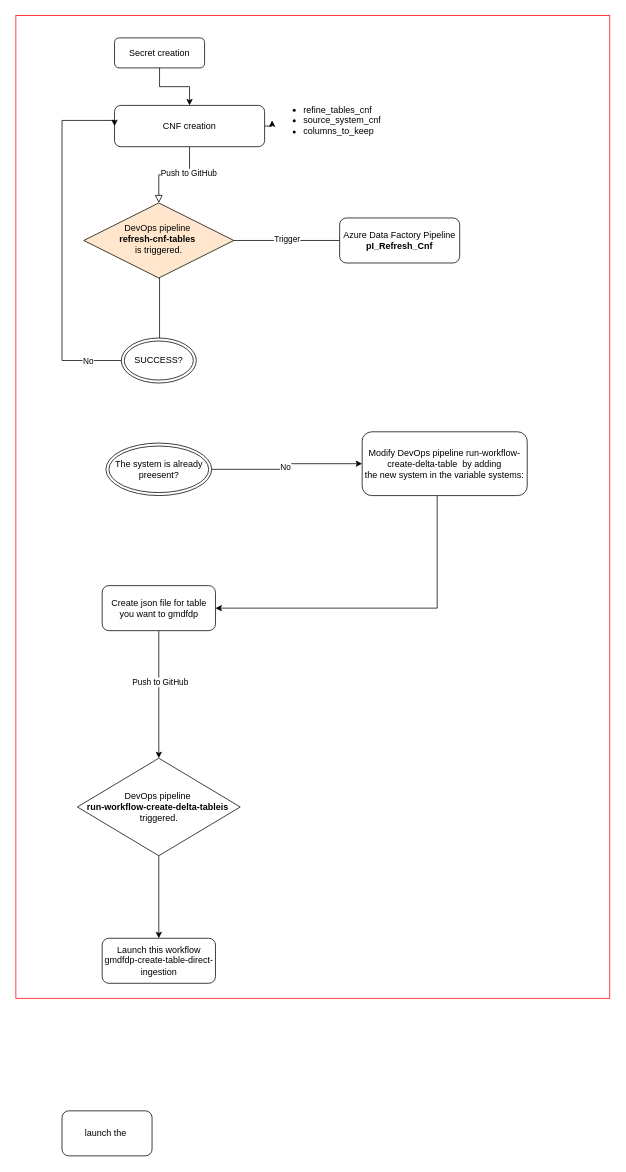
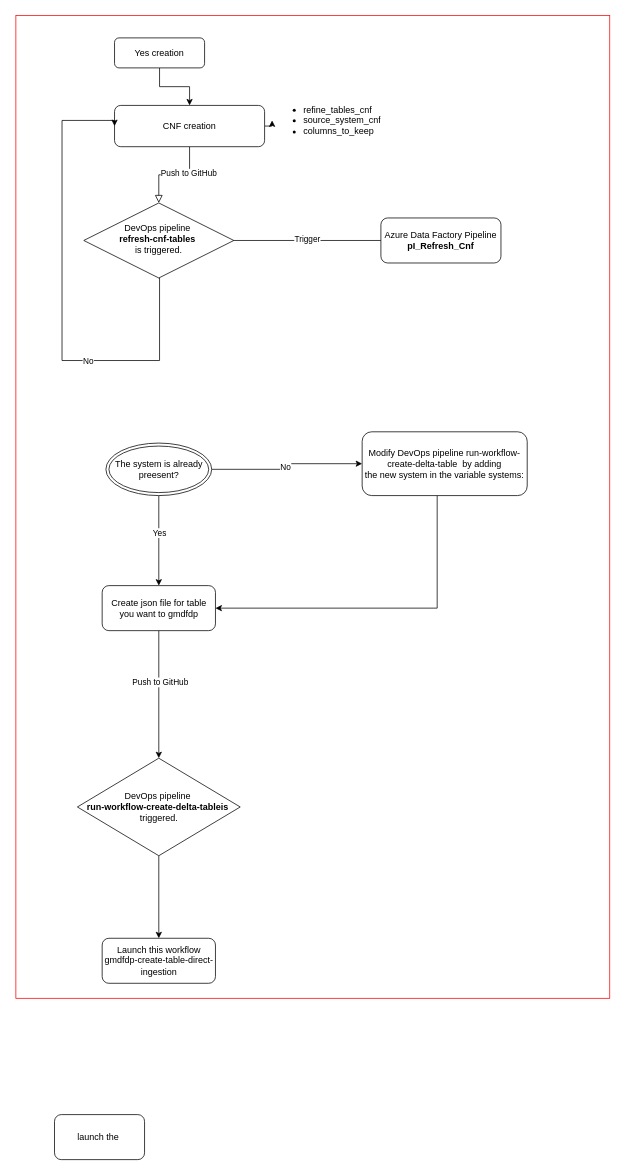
(159, 53) -> (159, 53)
(159, 240) -> (159, 240)
(399, 240) -> (441, 240)
(159, 360) -> none
none -> (159, 537)
(107, 1133) -> (99, 1137)
